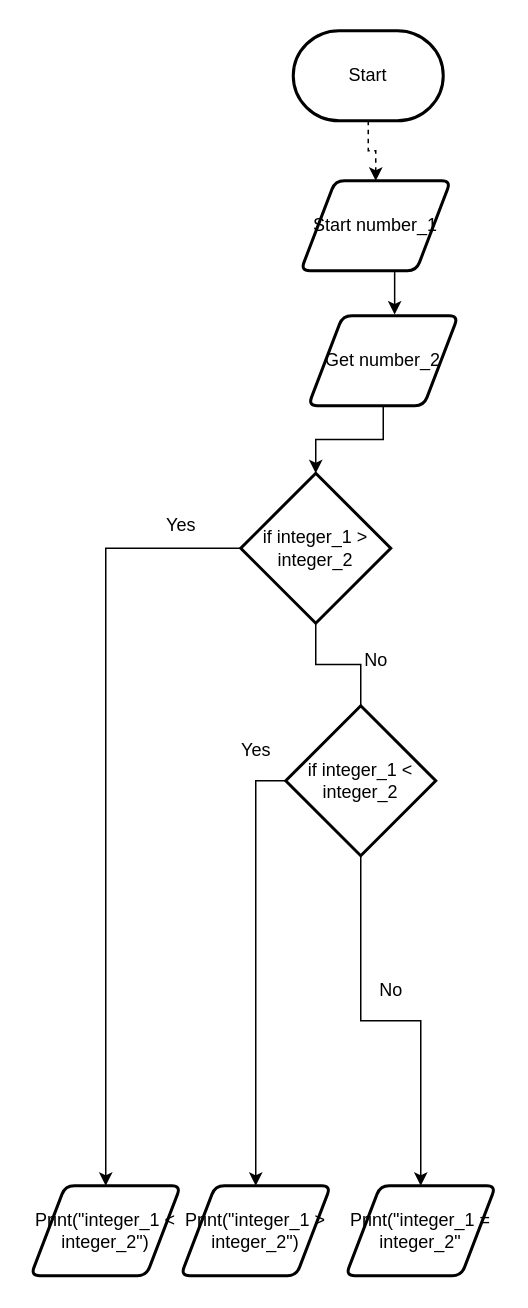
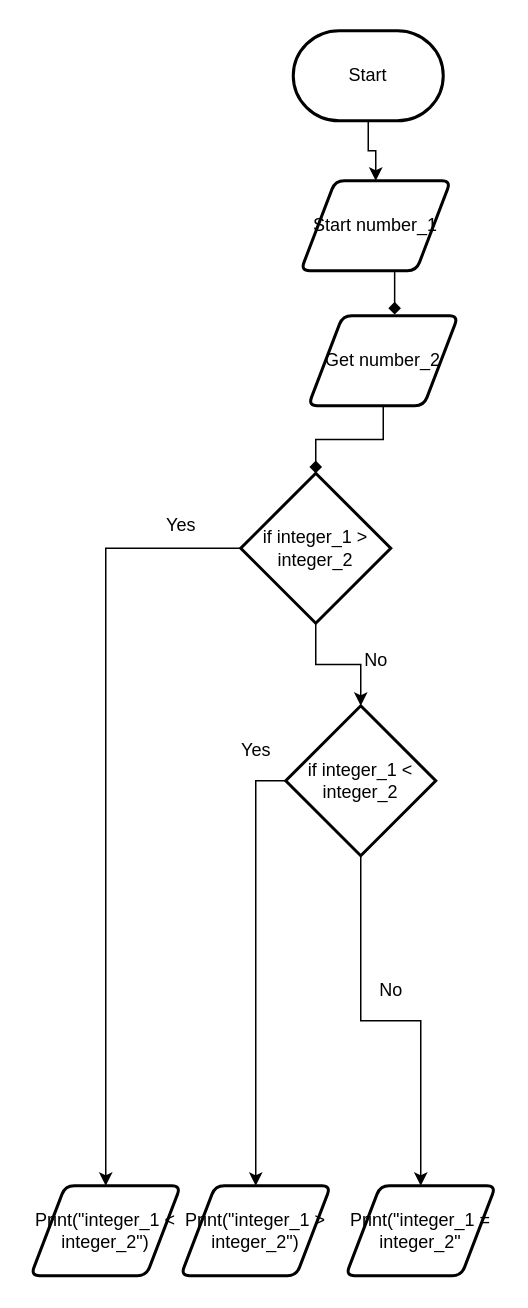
(368, 149) -> (368, 149)
(395, 303) -> (395, 302)
(316, 462) -> (316, 461)
(361, 698) -> (361, 694)
